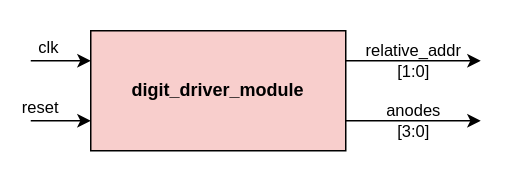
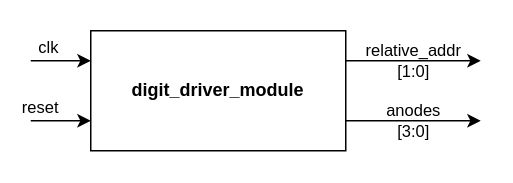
(218, 91) -> (218, 91)
